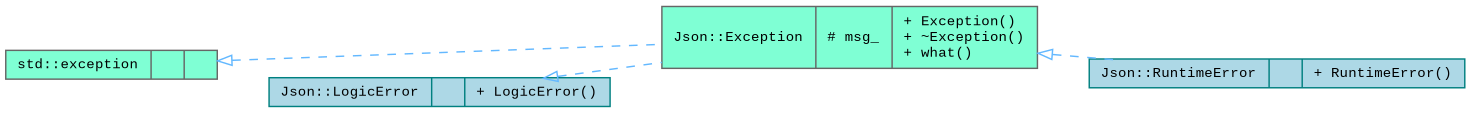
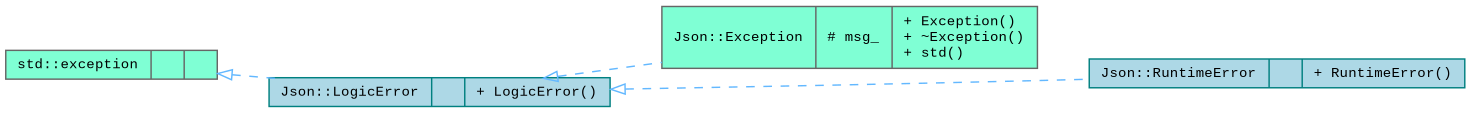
(447, 52) -> (254, 77)
(939, 53) -> (935, 53)
(1083, 57) -> (857, 85)
